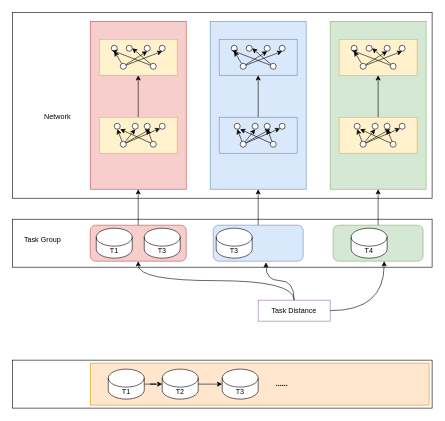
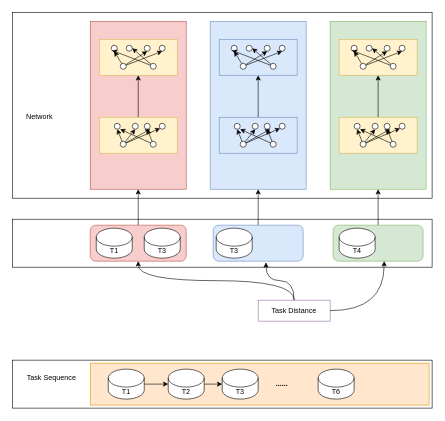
(57, 117) -> (39, 117)
(42, 240) -> none
(369, 243) -> (357, 243)
none -> (51, 378)
(180, 384) -> (186, 384)
none -> (336, 384)
